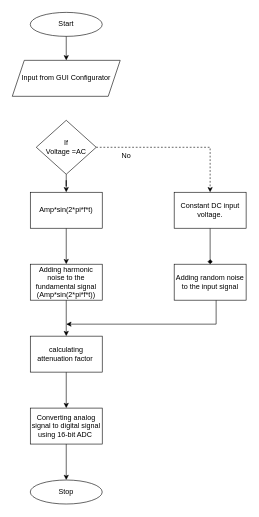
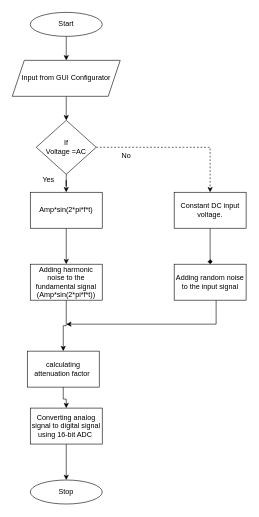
none -> (66, 114)
none -> (48, 180)
(66, 354) -> (63, 369)
